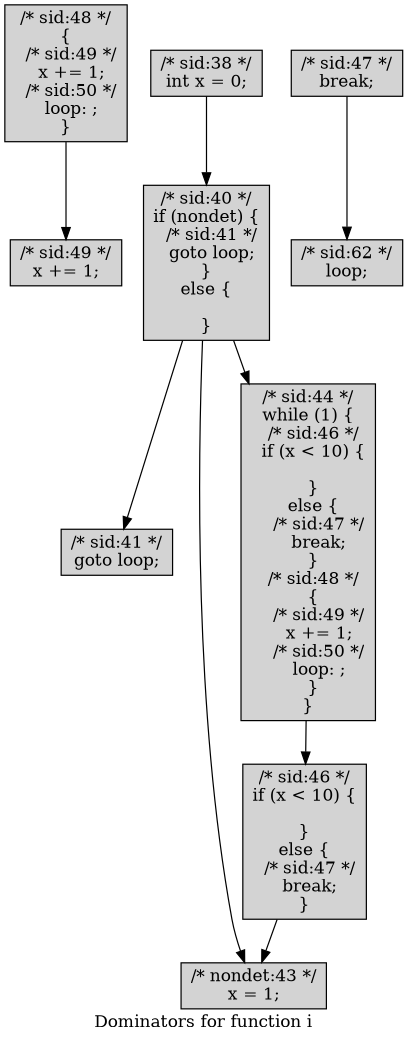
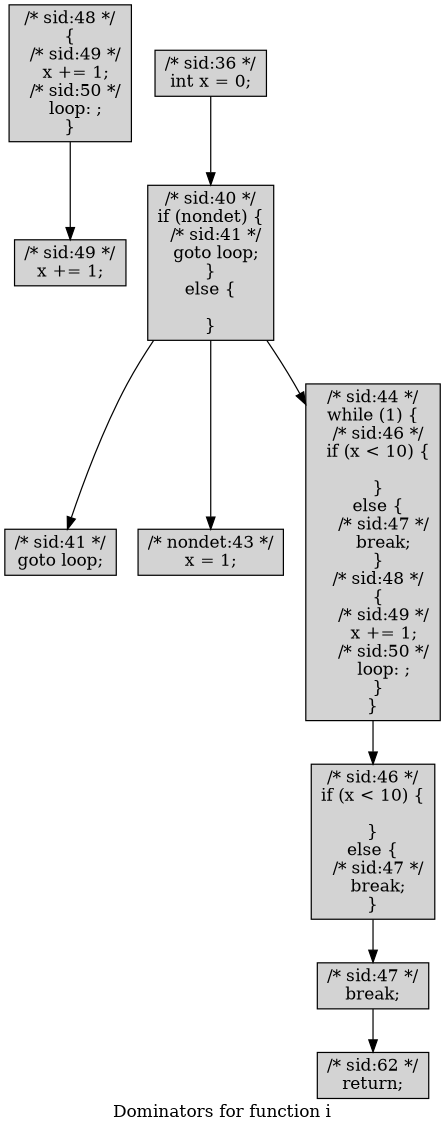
(206, 73) -> (211, 73)
(347, 263) -> (373, 1075)
(271, 935) -> (373, 935)
